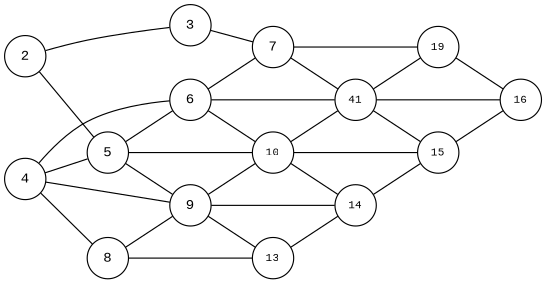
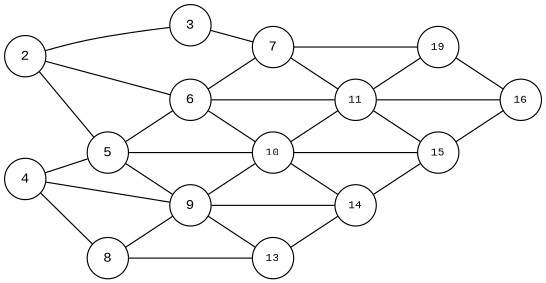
(356, 100) -> (356, 100)
(97, 117) -> (108, 78)
